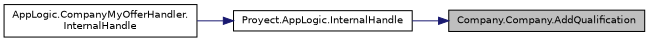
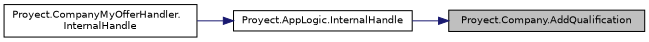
(101, 21) -> (101, 21)
(547, 21) -> (547, 21)
